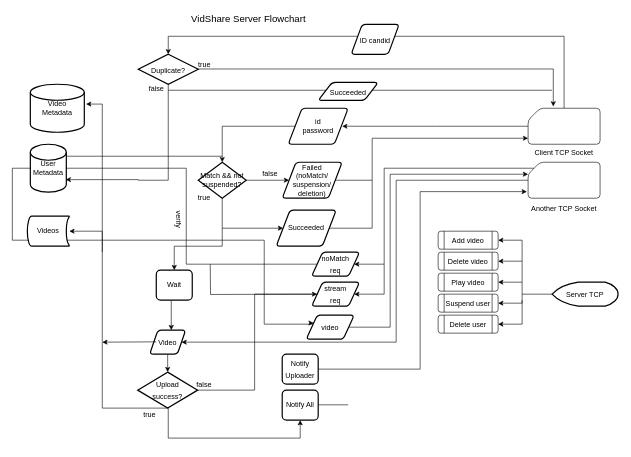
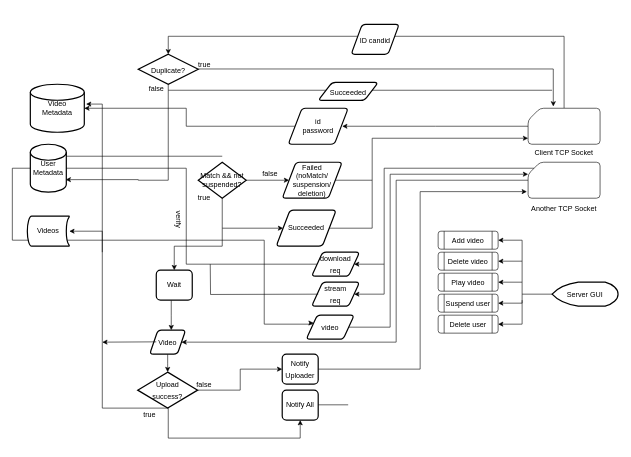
(249, 18) -> none
(222, 158) -> (186, 126)
(336, 264) -> (336, 264)
(585, 294) -> (585, 294)
(255, 352) -> (240, 369)
